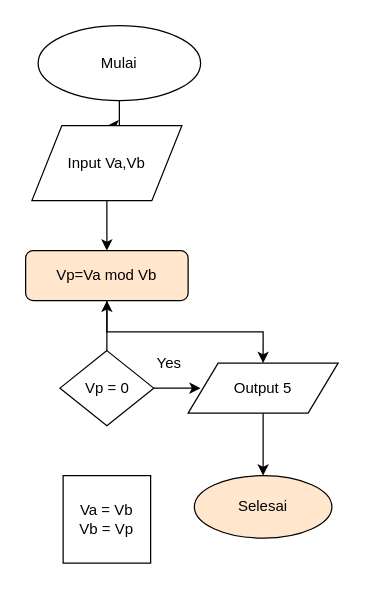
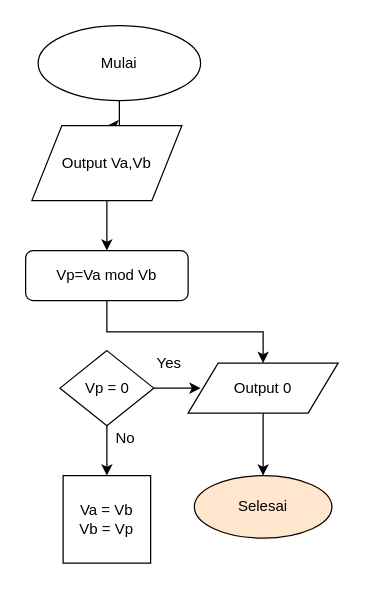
(107, 163) -> (107, 163)
(107, 276) -> (107, 276)
(107, 343) -> (107, 447)
(263, 388) -> (263, 388)
none -> (126, 438)
